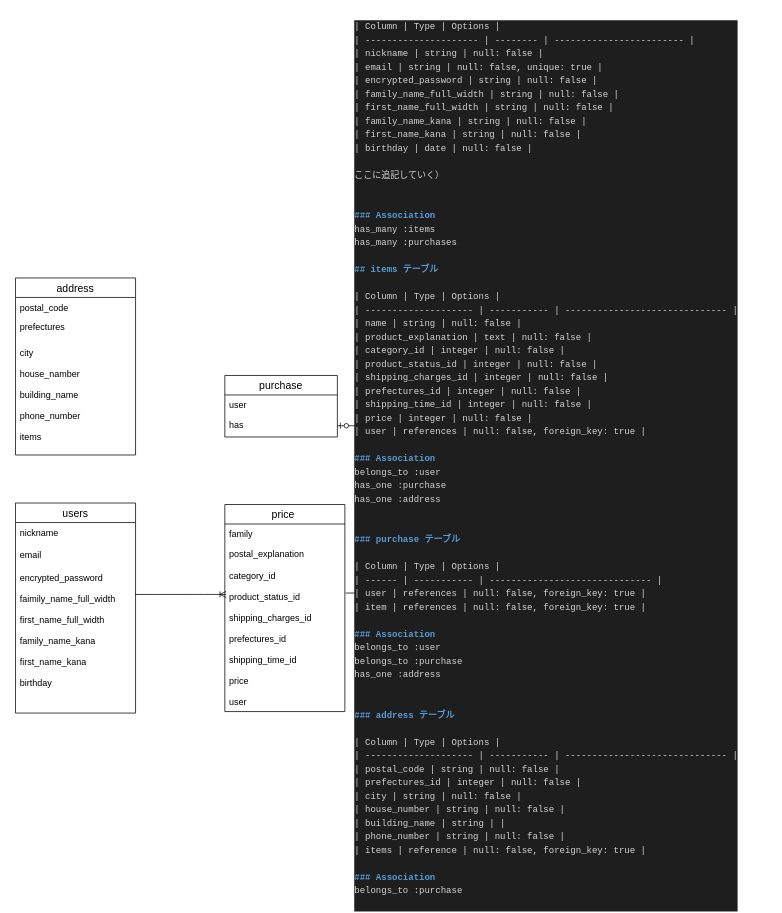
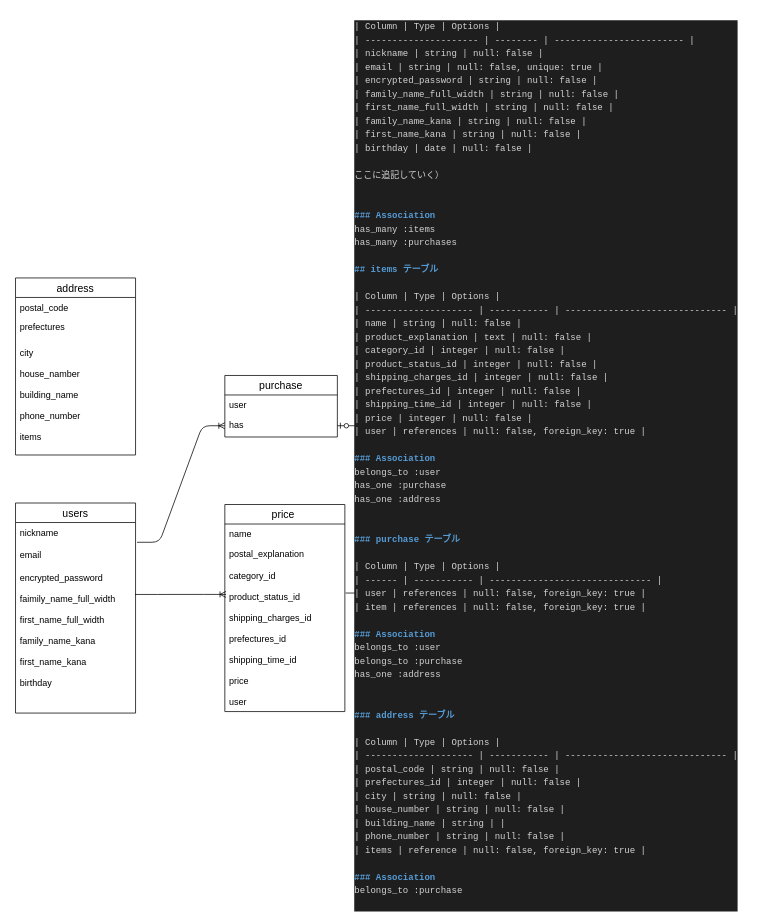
none -> (180, 485)
(242, 534) -> (239, 534)
